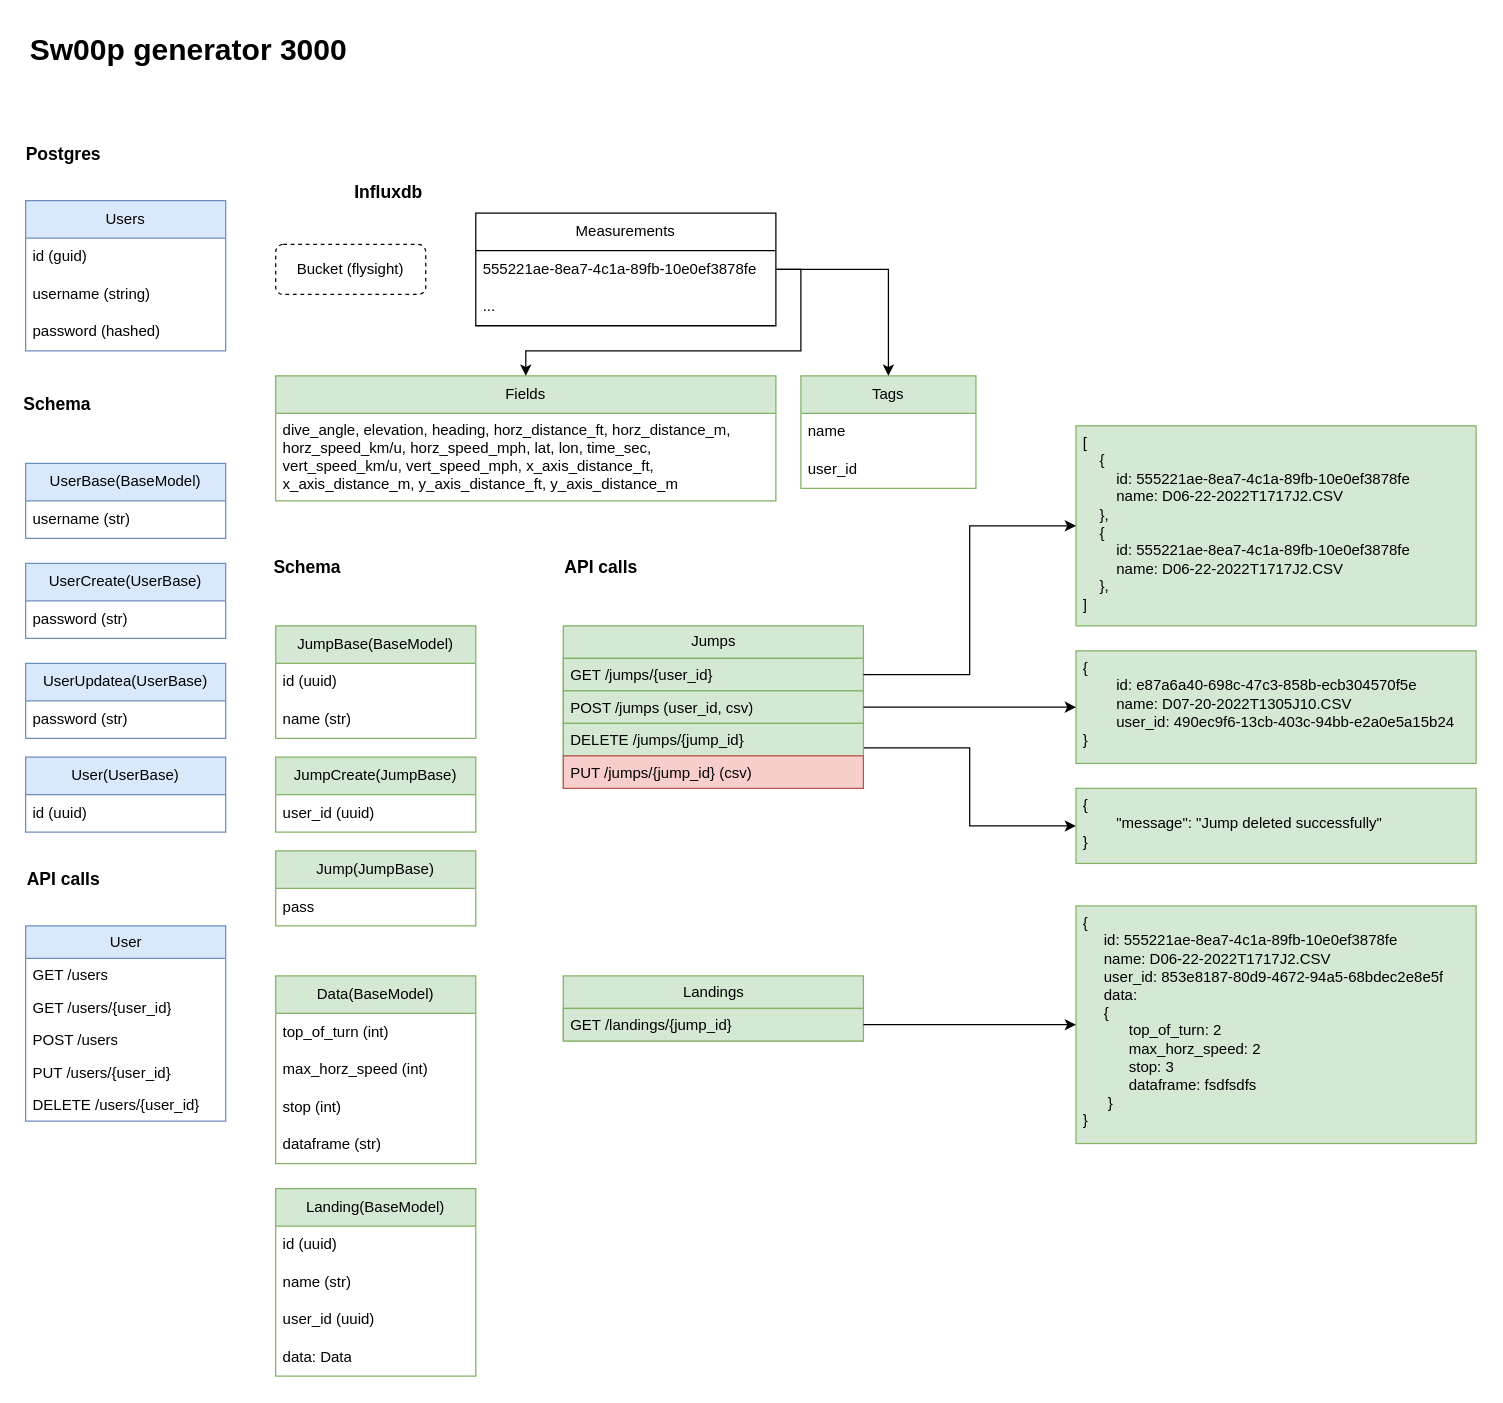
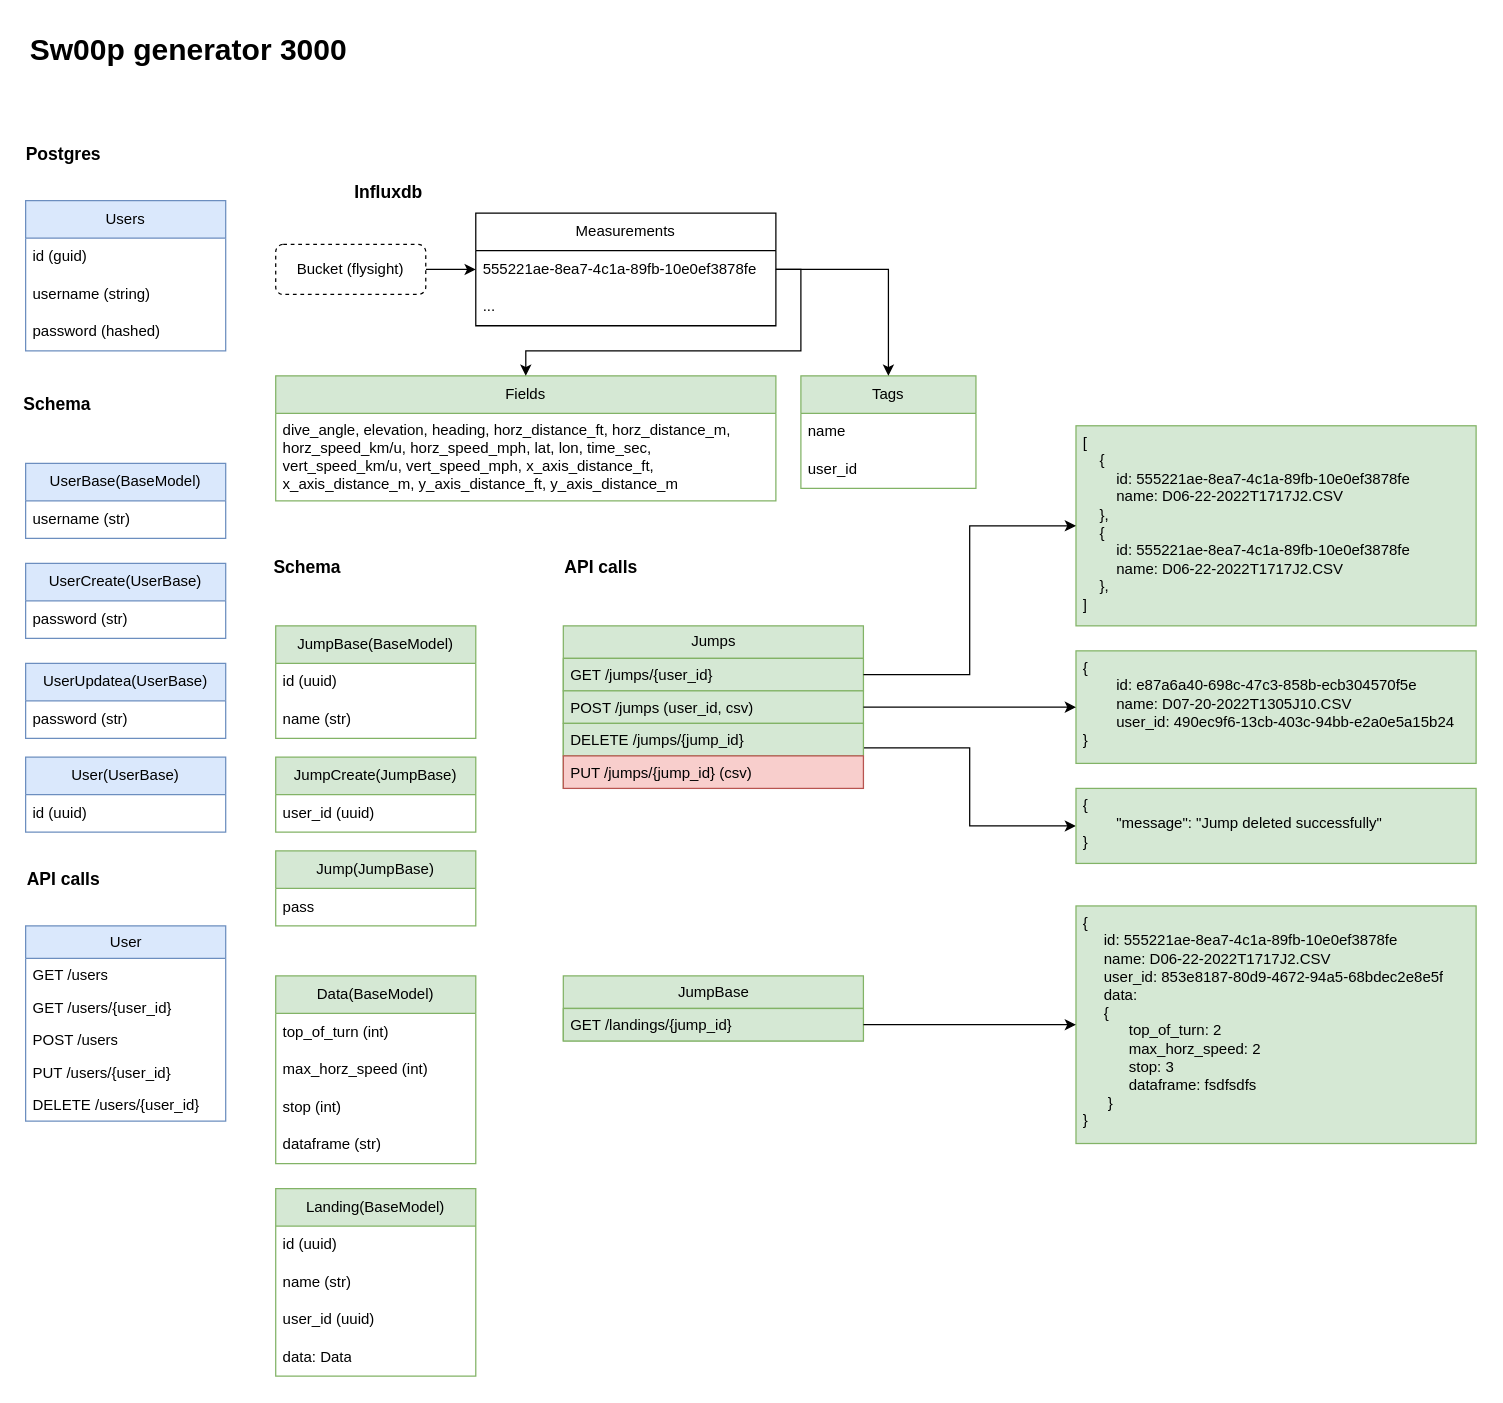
none -> (447, 269)
(714, 992) -> (714, 992)
